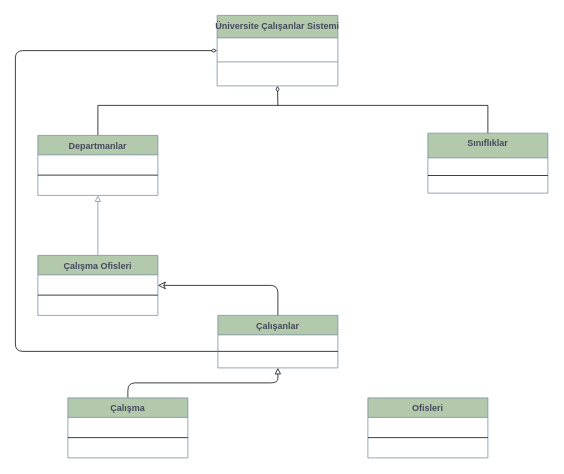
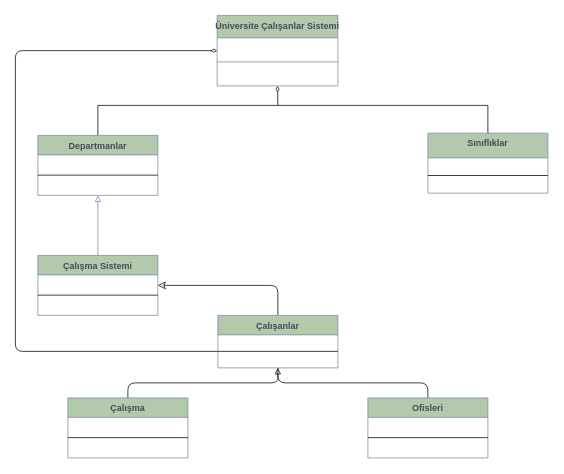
(98, 266) -> (98, 266)
none -> (353, 383)
